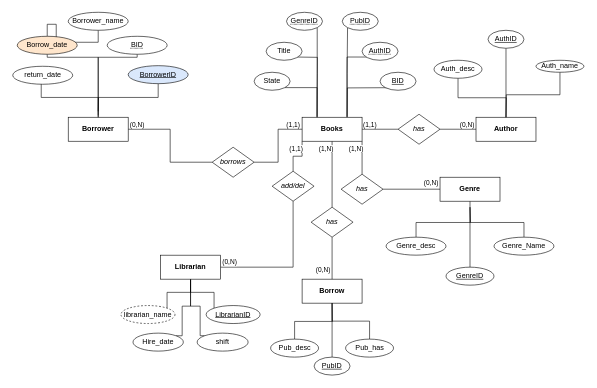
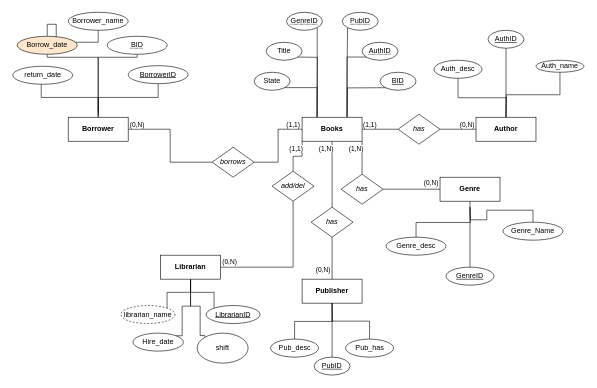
(158, 75) -> (158, 75)
(524, 246) -> (533, 231)
(332, 291) -> (332, 291)
(223, 342) -> (223, 348)
